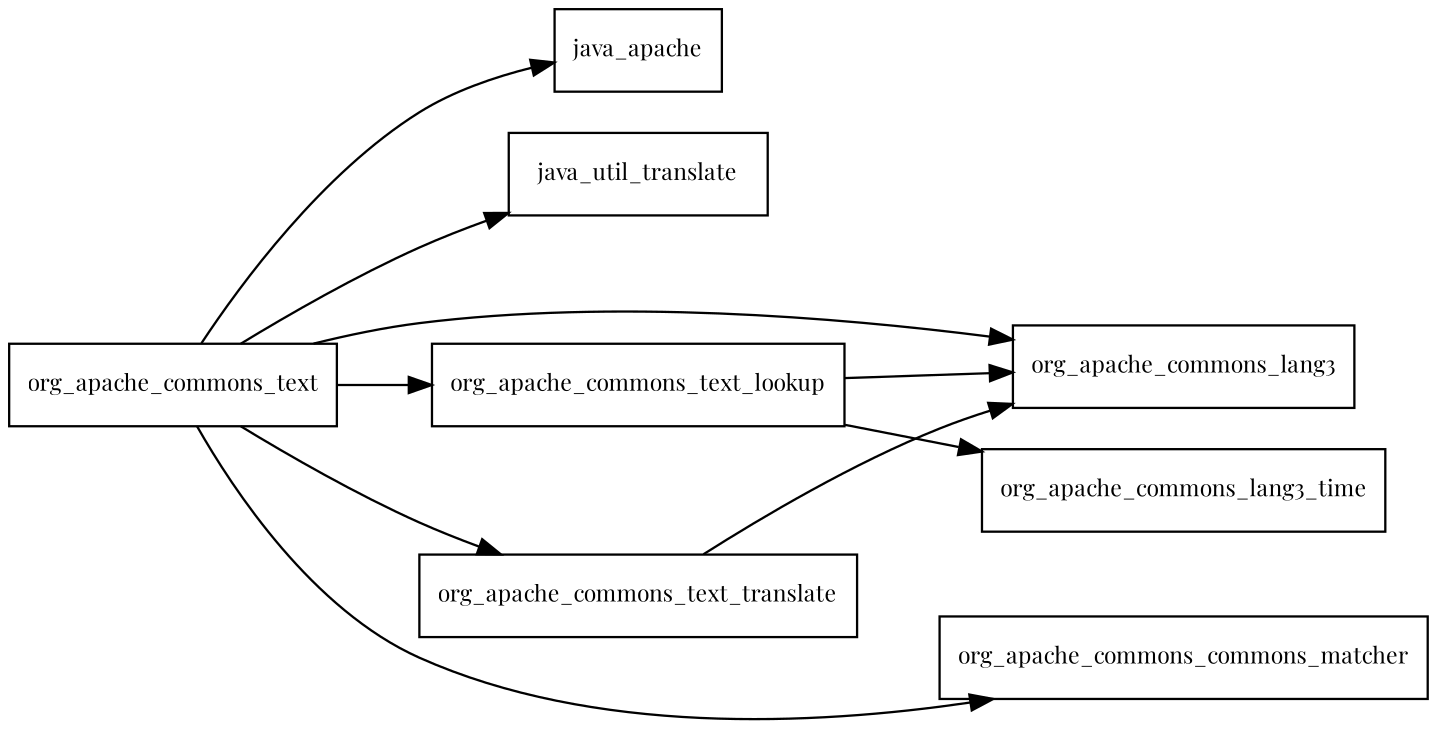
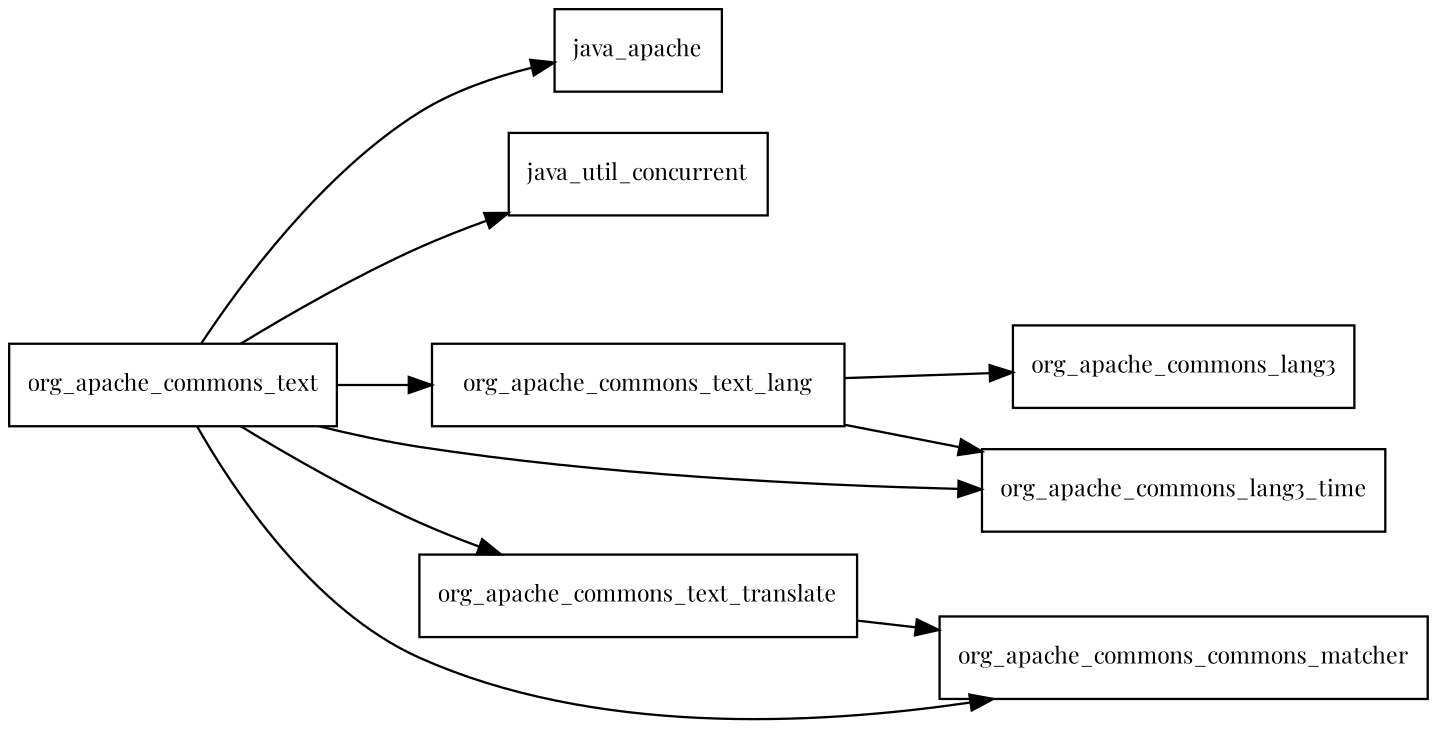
(638, 174) -> (638, 174)
(651, 312) -> (637, 472)
(638, 385) -> (638, 385)
(843, 474) -> (887, 624)
